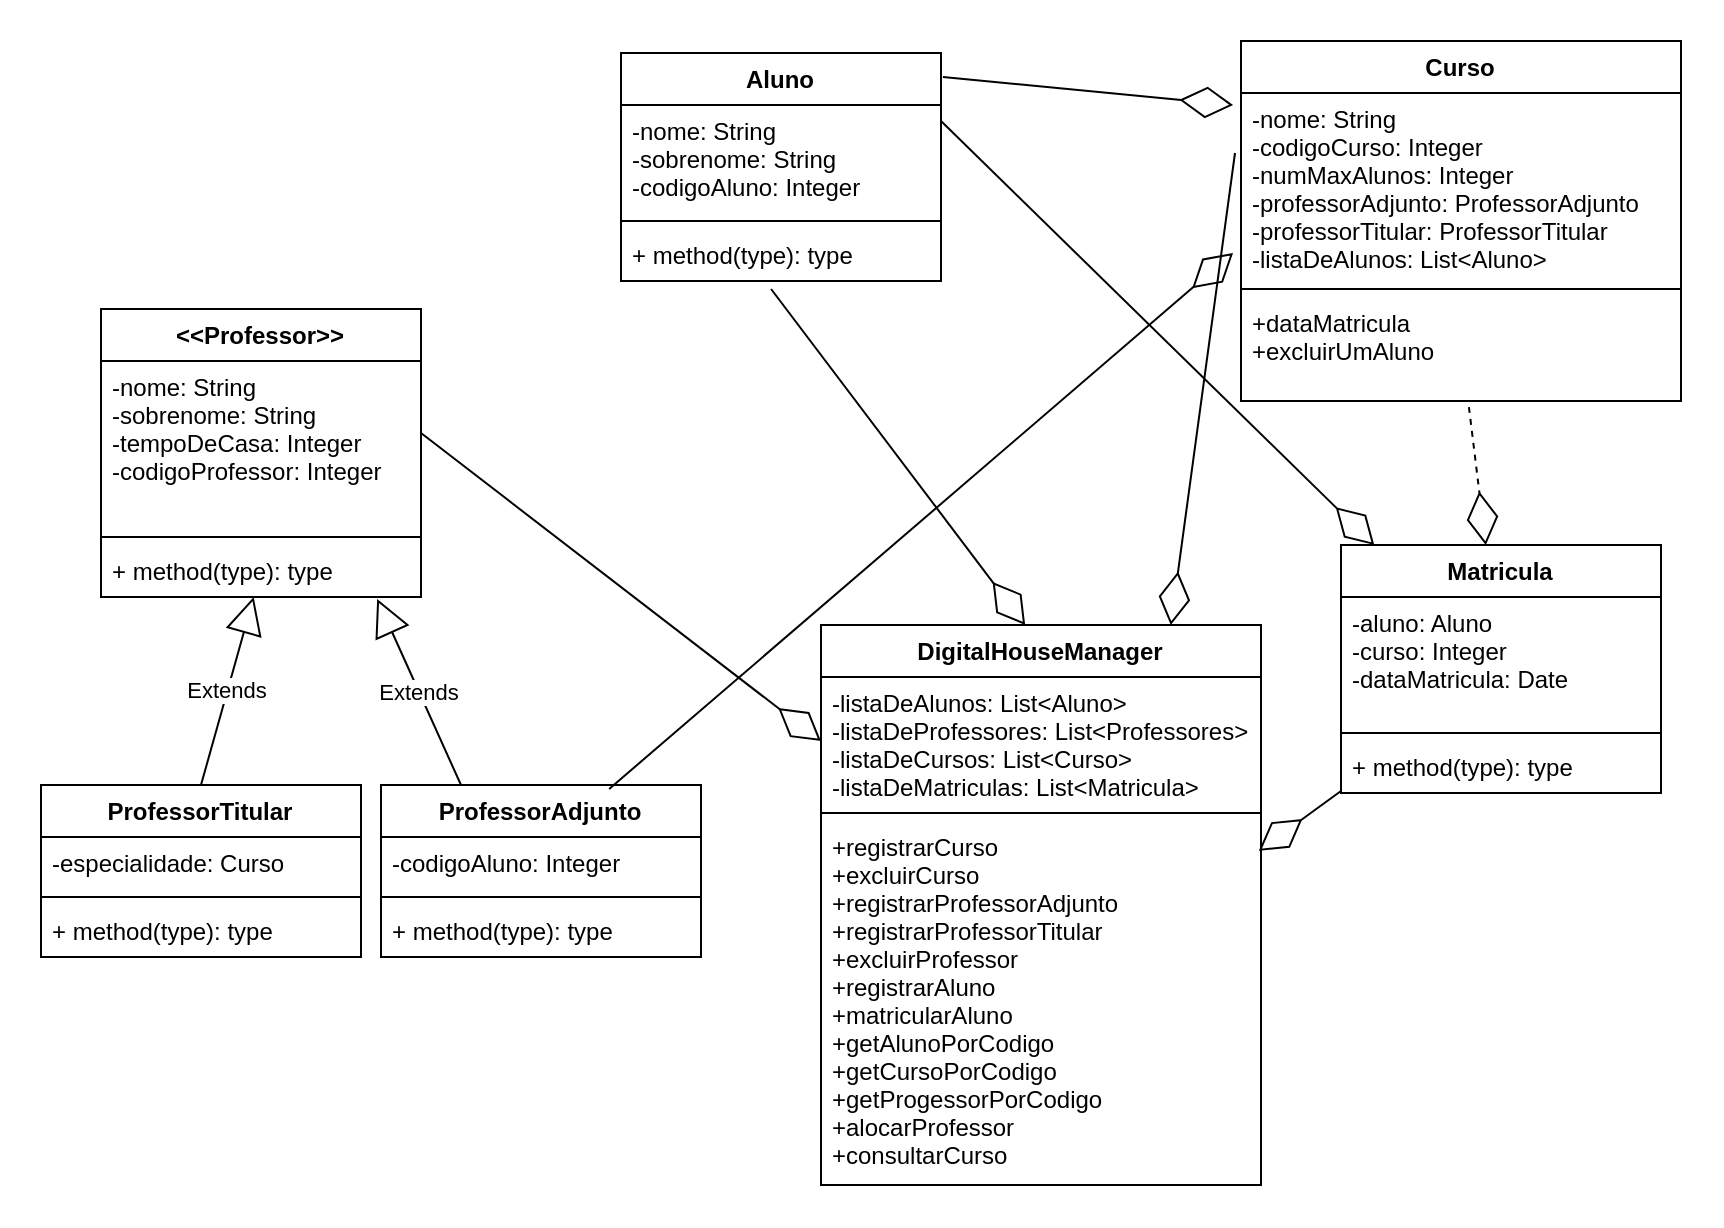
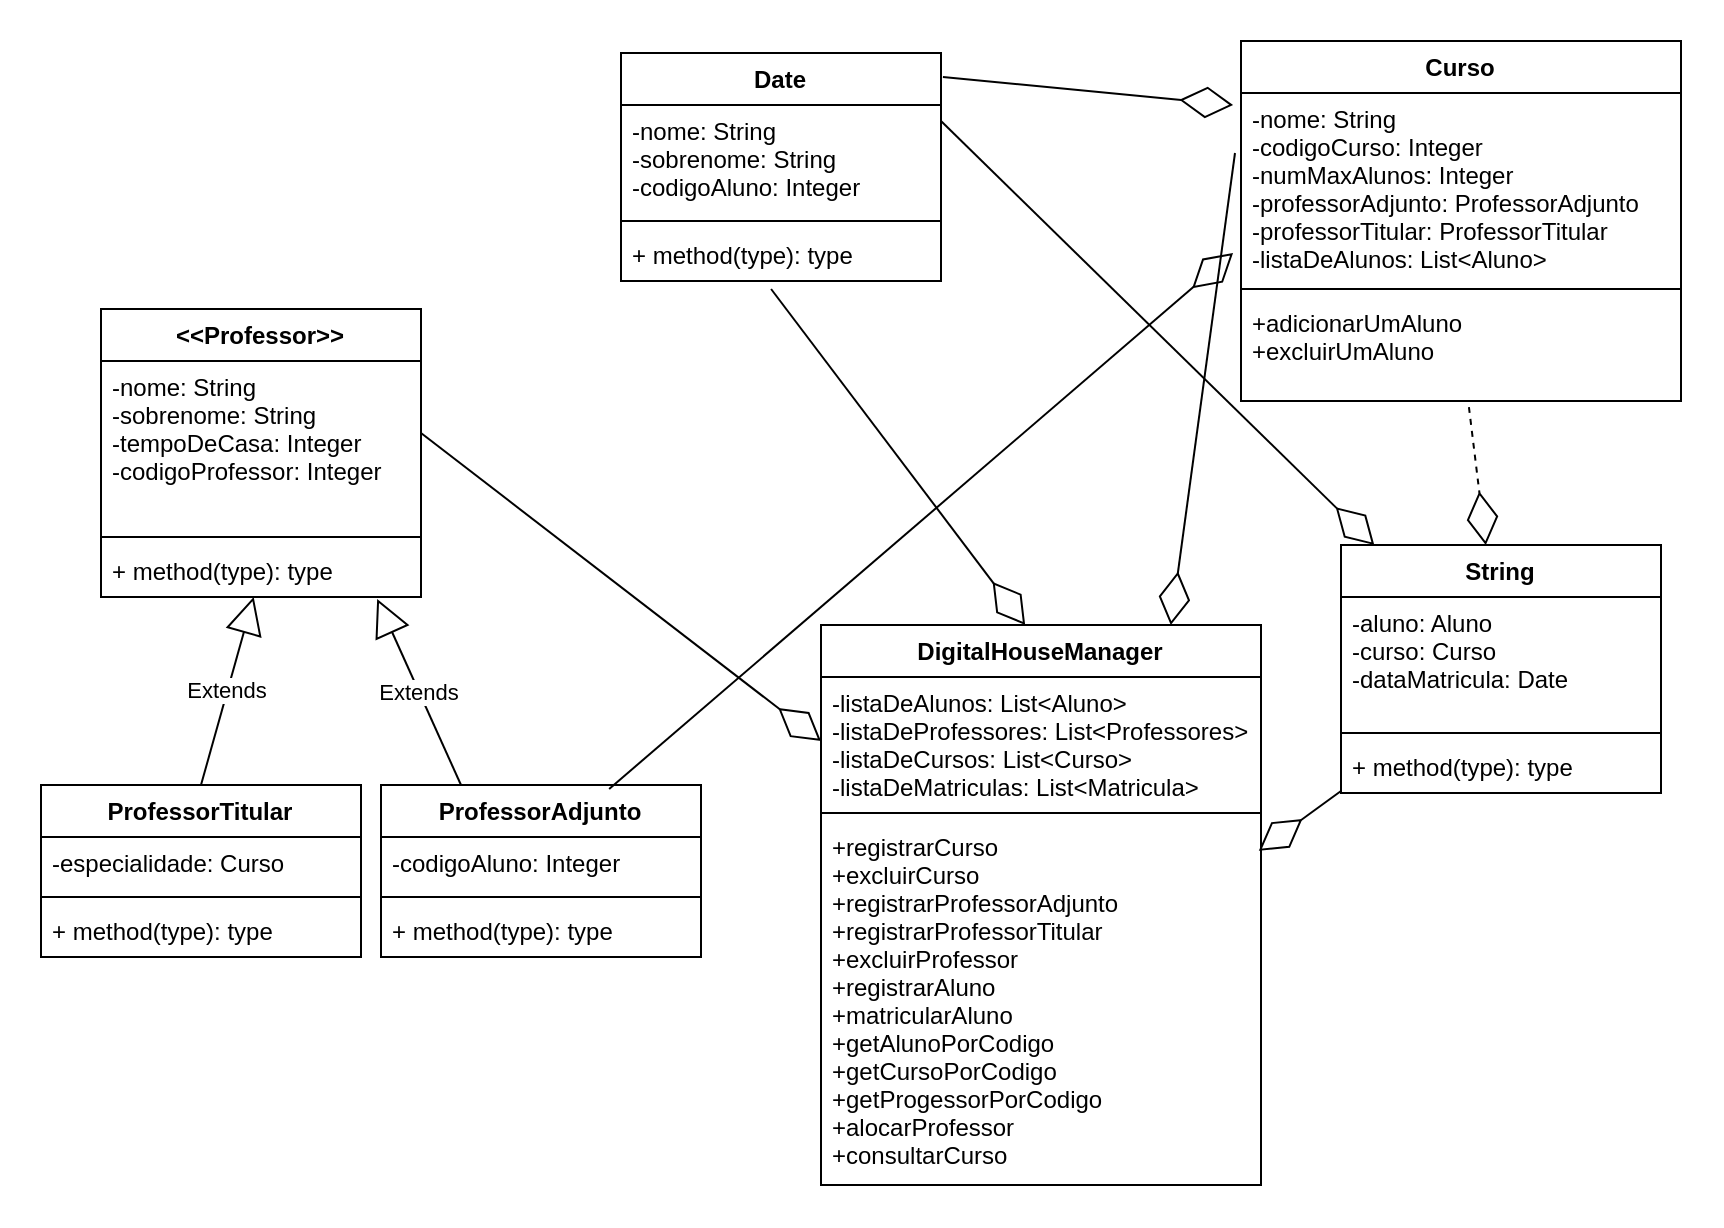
(780, 80) -> (780, 80)
(1340, 324) -> (1357, 324)
(1500, 572) -> (1500, 572)
(1427, 624) -> (1427, 624)
